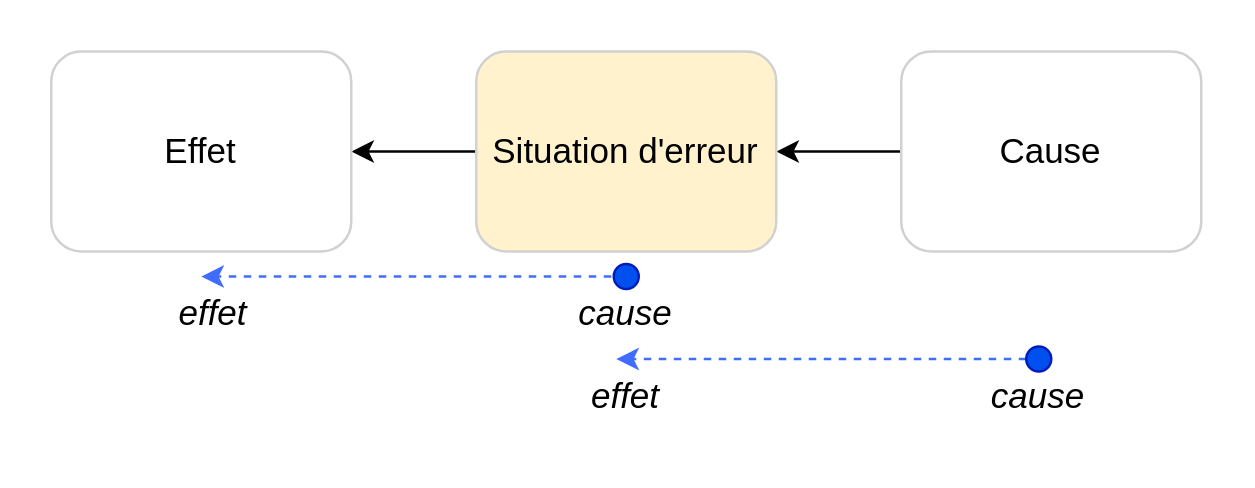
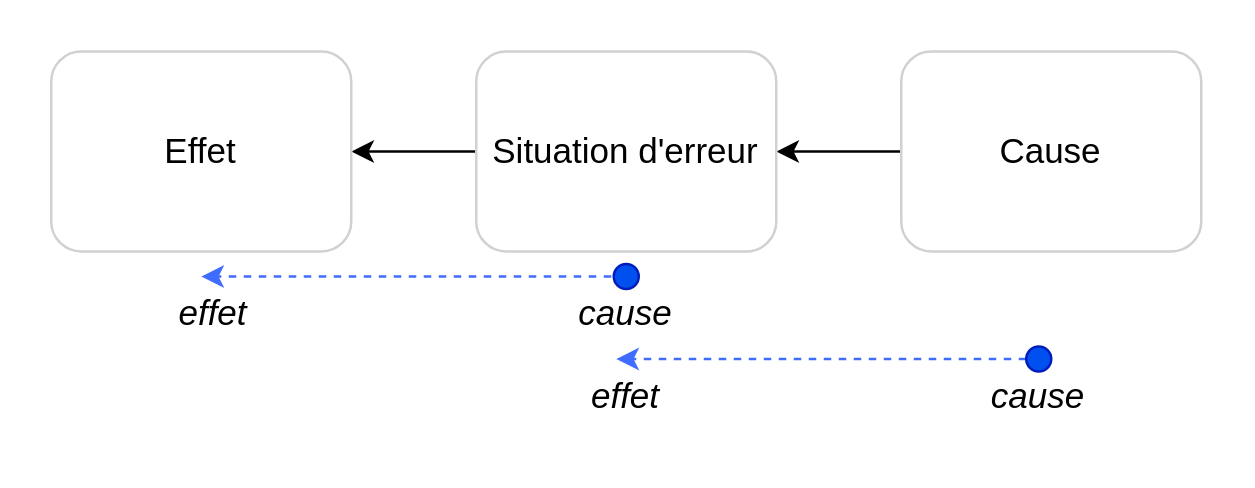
(626, 151) -> (626, 151)
